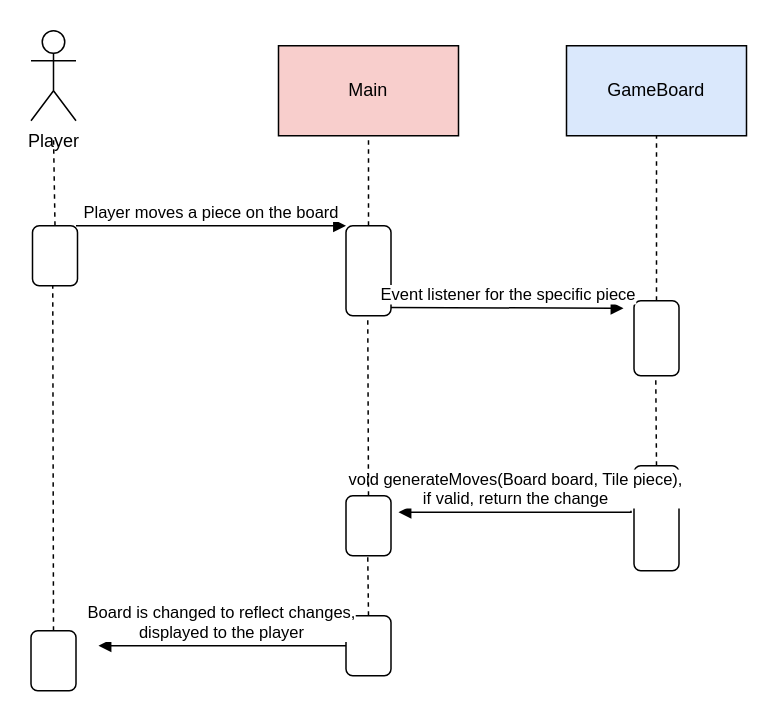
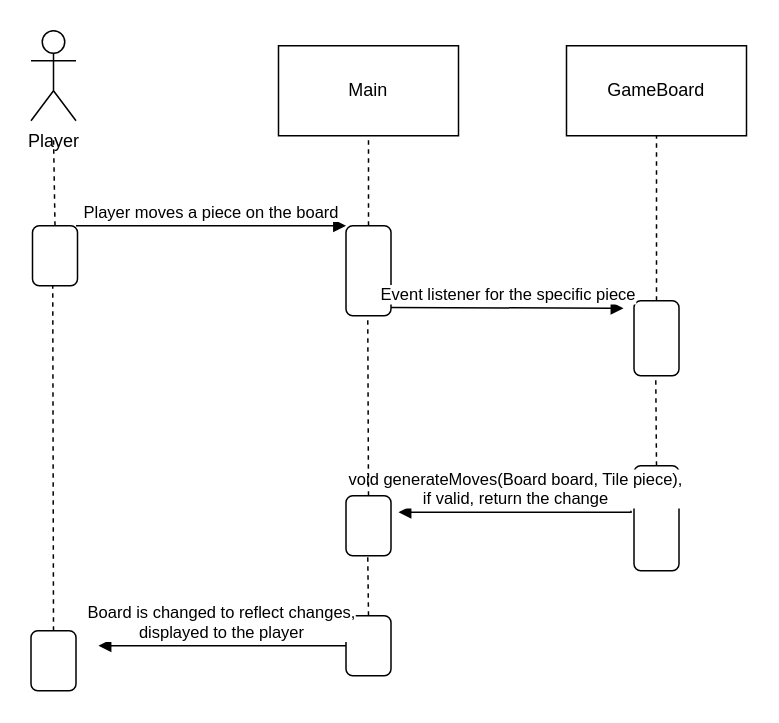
(368, 91) -> (368, 91)
(656, 91) -> (656, 91)
